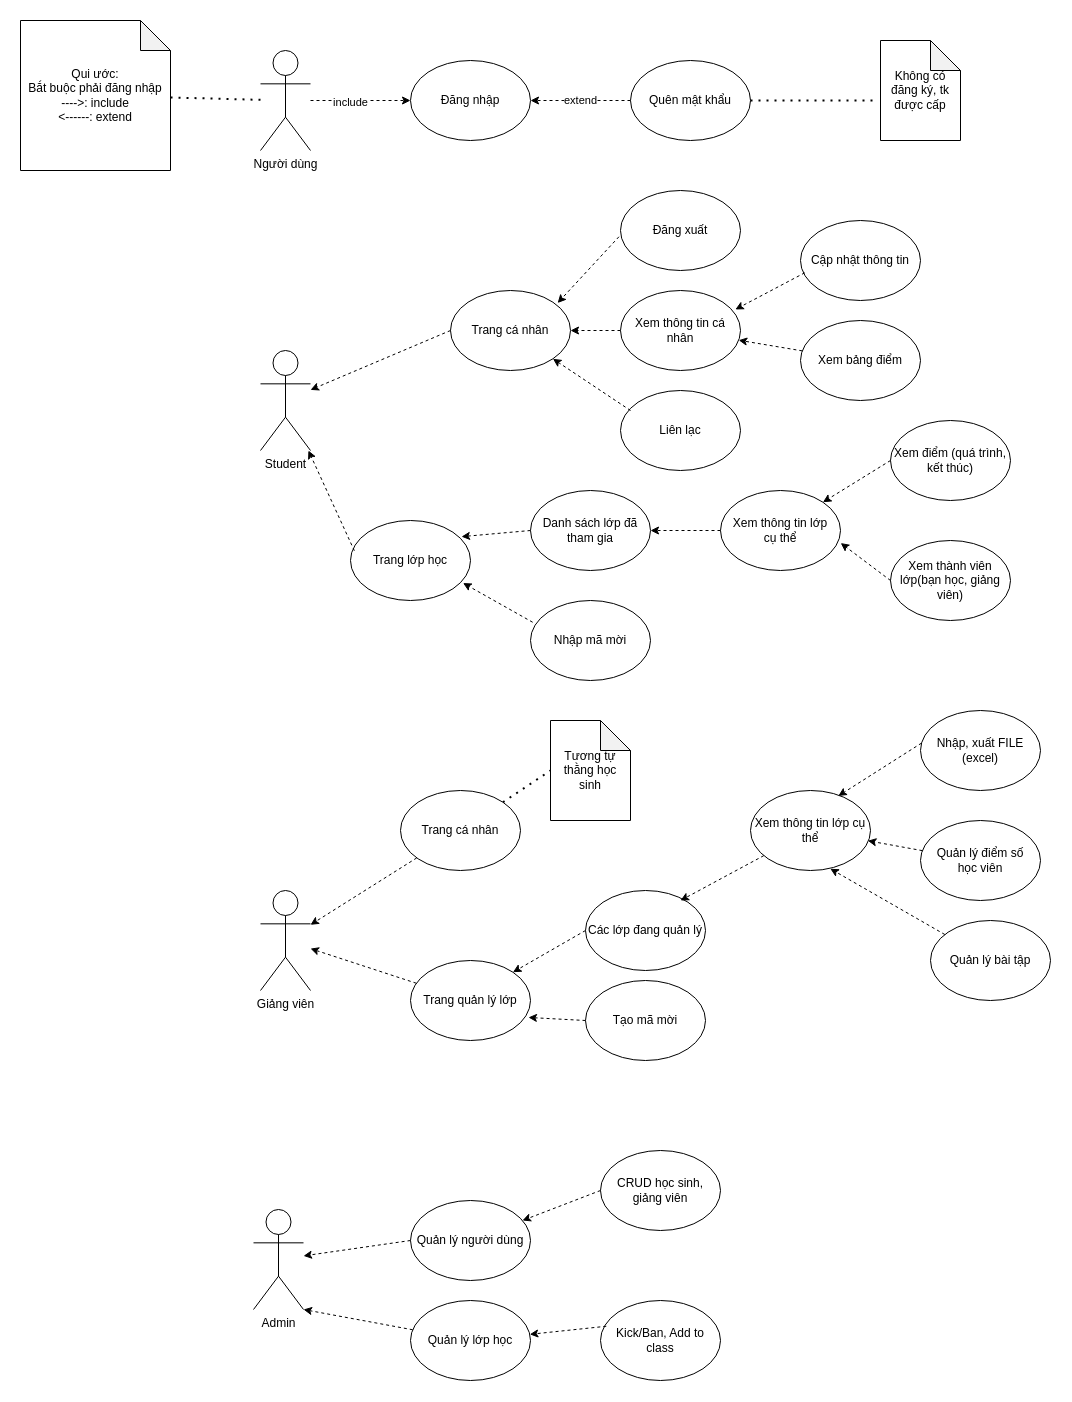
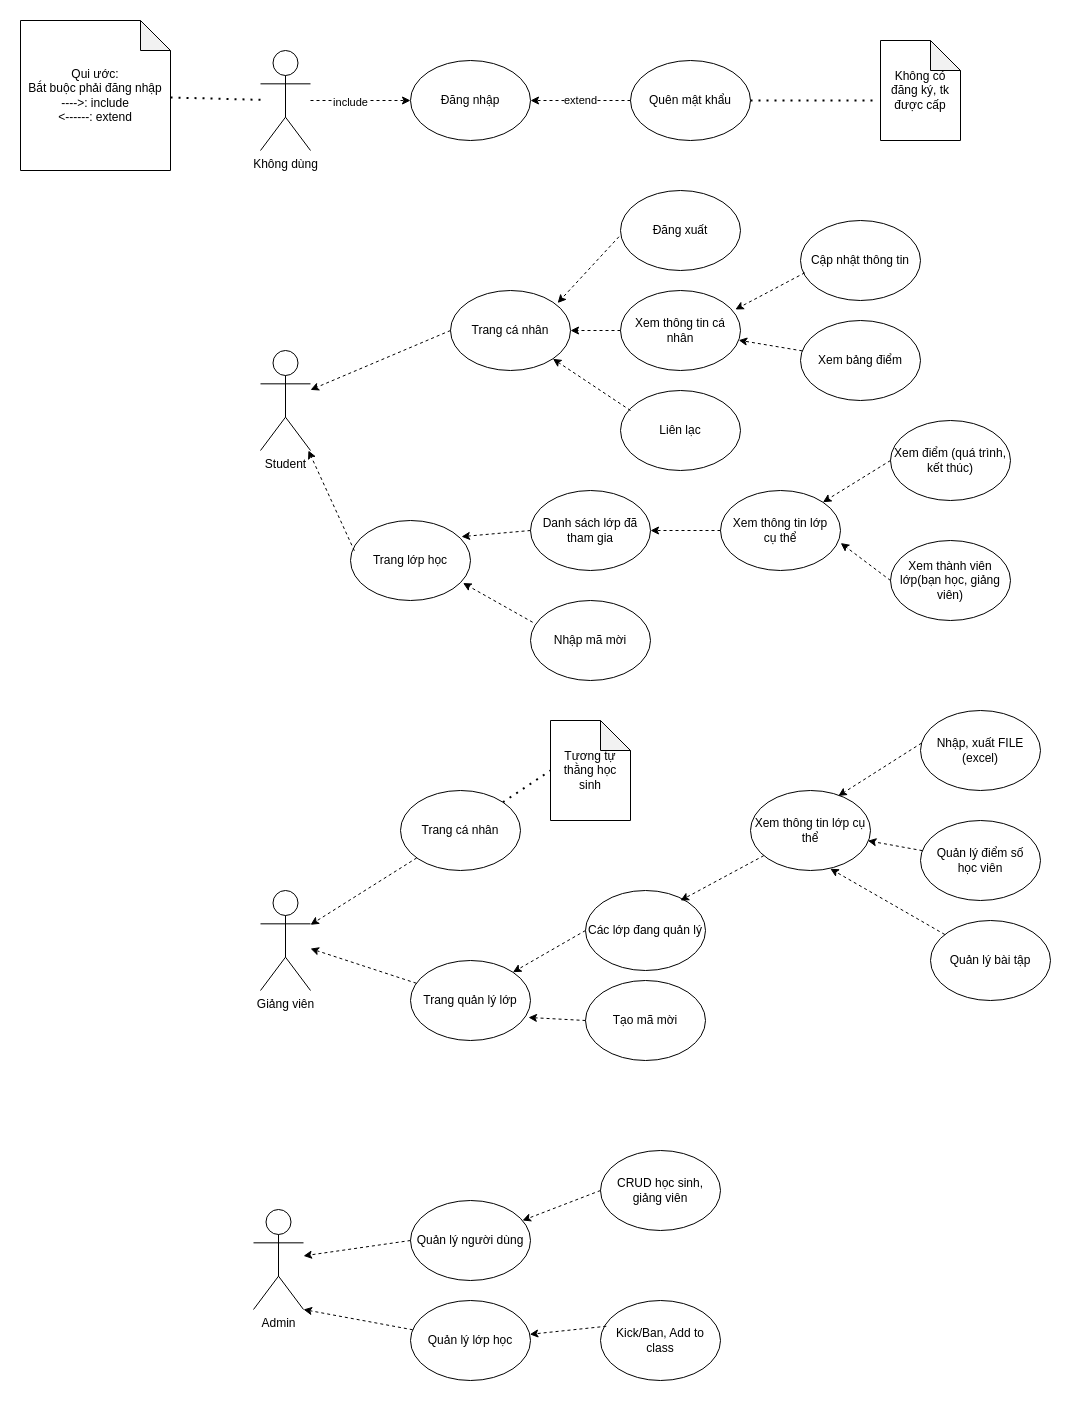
(286, 165) -> (286, 165)
